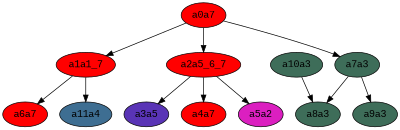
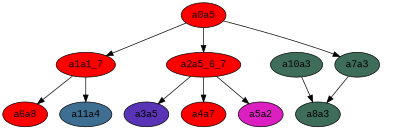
(204, 15) -> (204, 15)
(25, 114) -> (25, 114)
(375, 114) -> none
